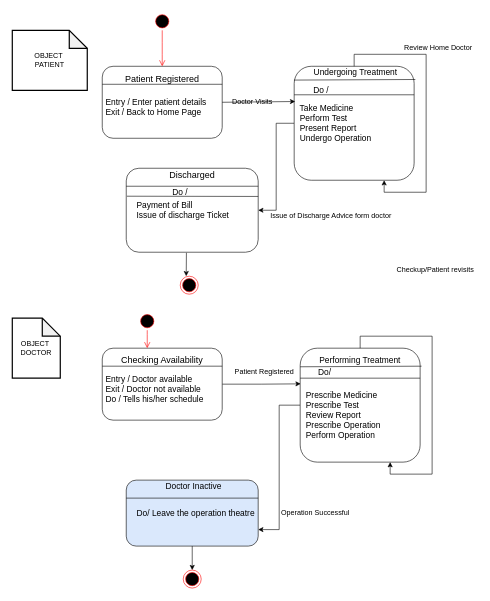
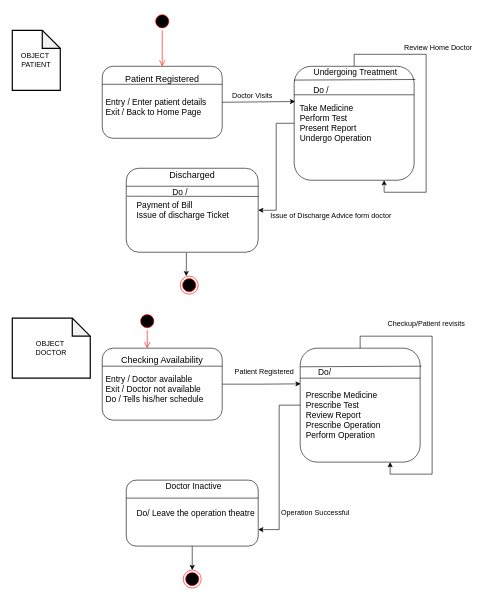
(50, 60) -> (36, 60)
(252, 102) -> (252, 96)
(435, 270) -> (426, 324)
(36, 348) -> (51, 348)
(360, 360) -> none
(192, 513) -> (192, 513)
